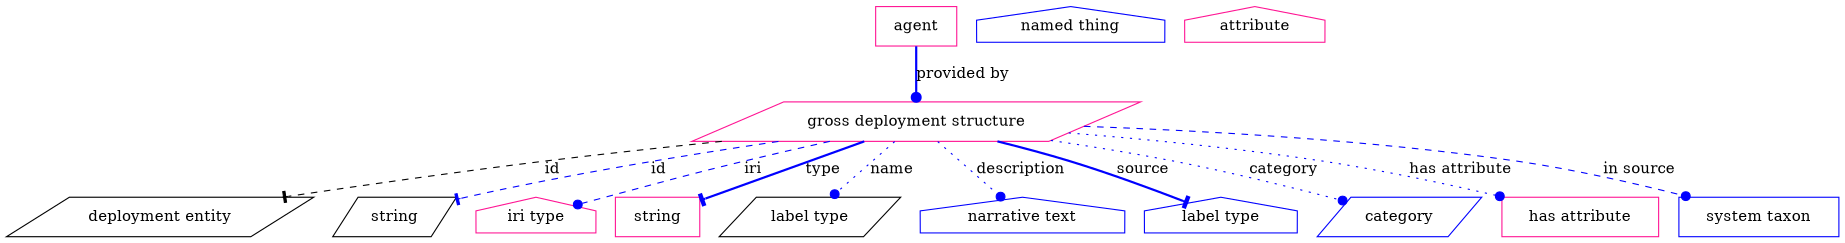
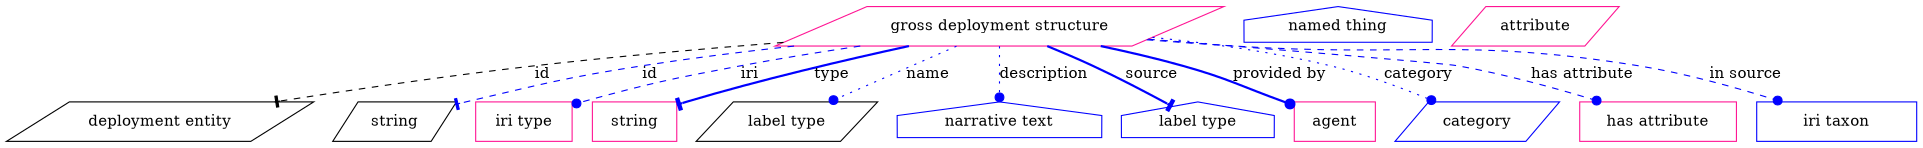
(1255, 26) -> (1535, 26)
(916, 70) -> (1195, 69)
(1283, 155) -> (1372, 58)
(536, 217) -> (524, 122)
(1759, 217) -> (1837, 122)
